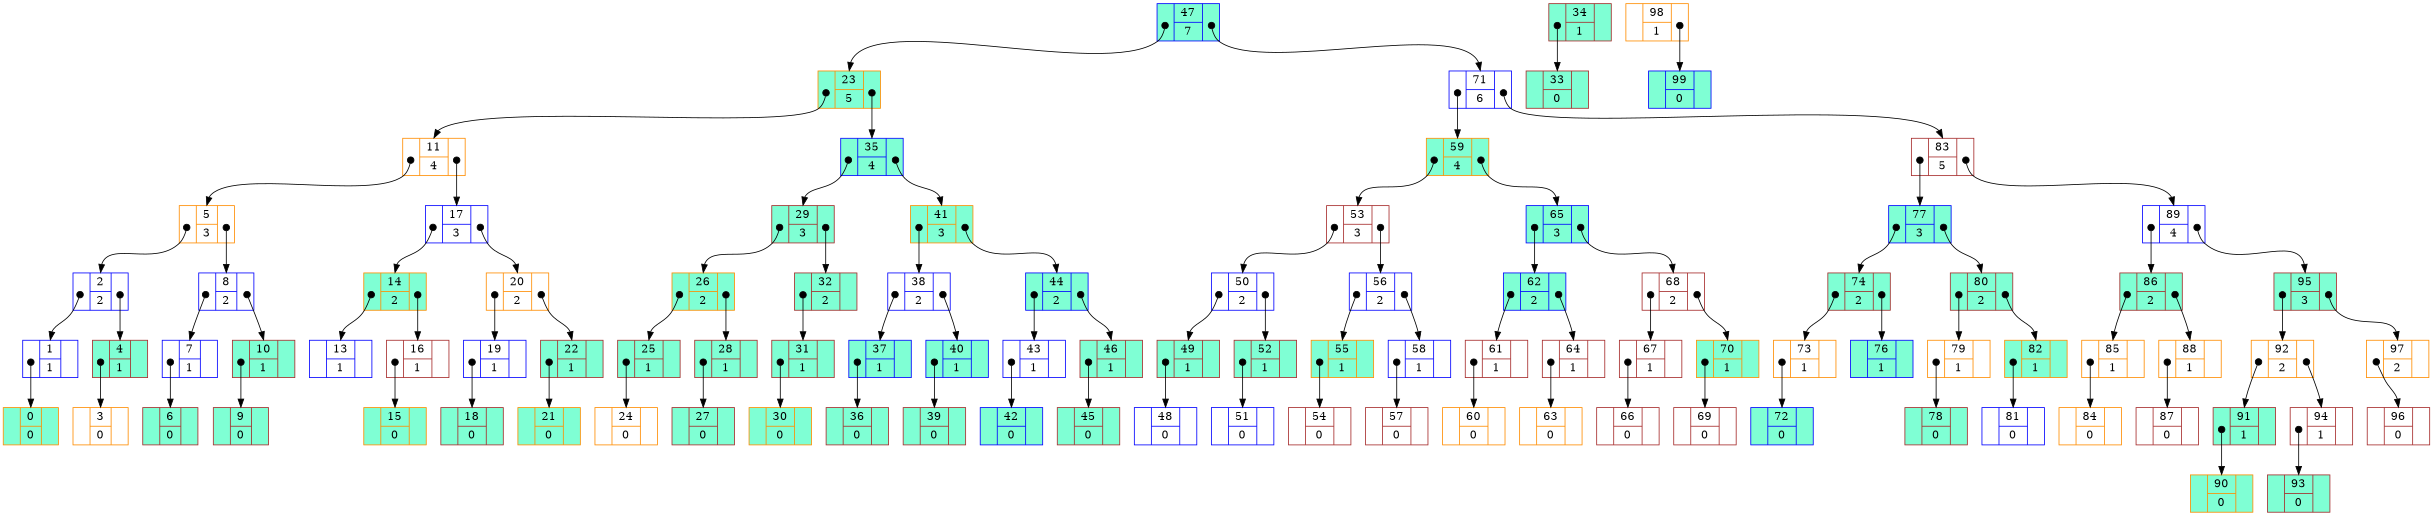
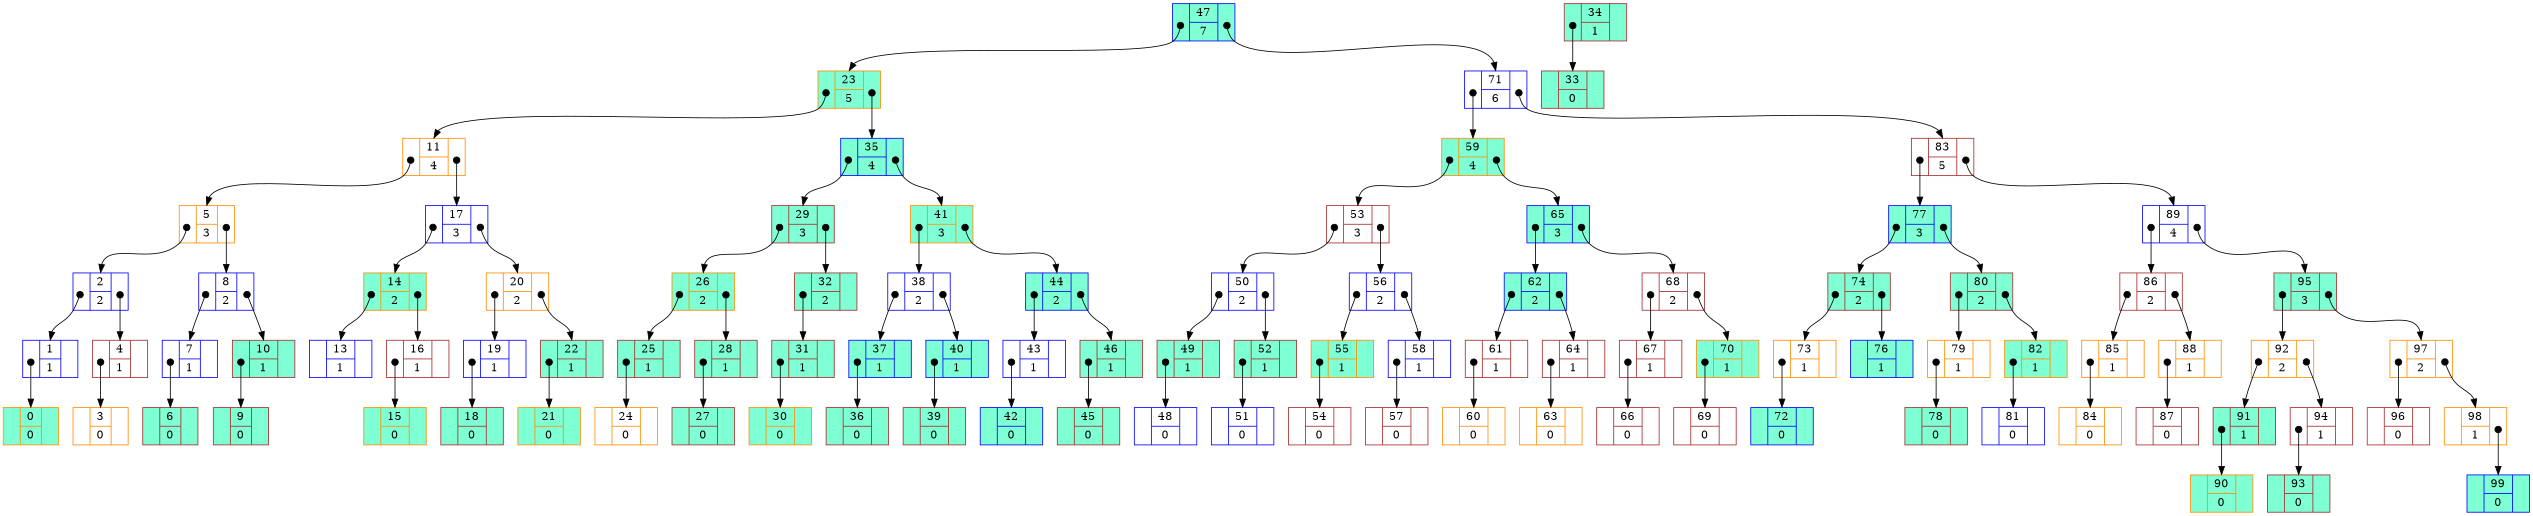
(2151, 292) -> (2151, 292)
(120, 359) -> (120, 359)
none -> (2457, 384)
